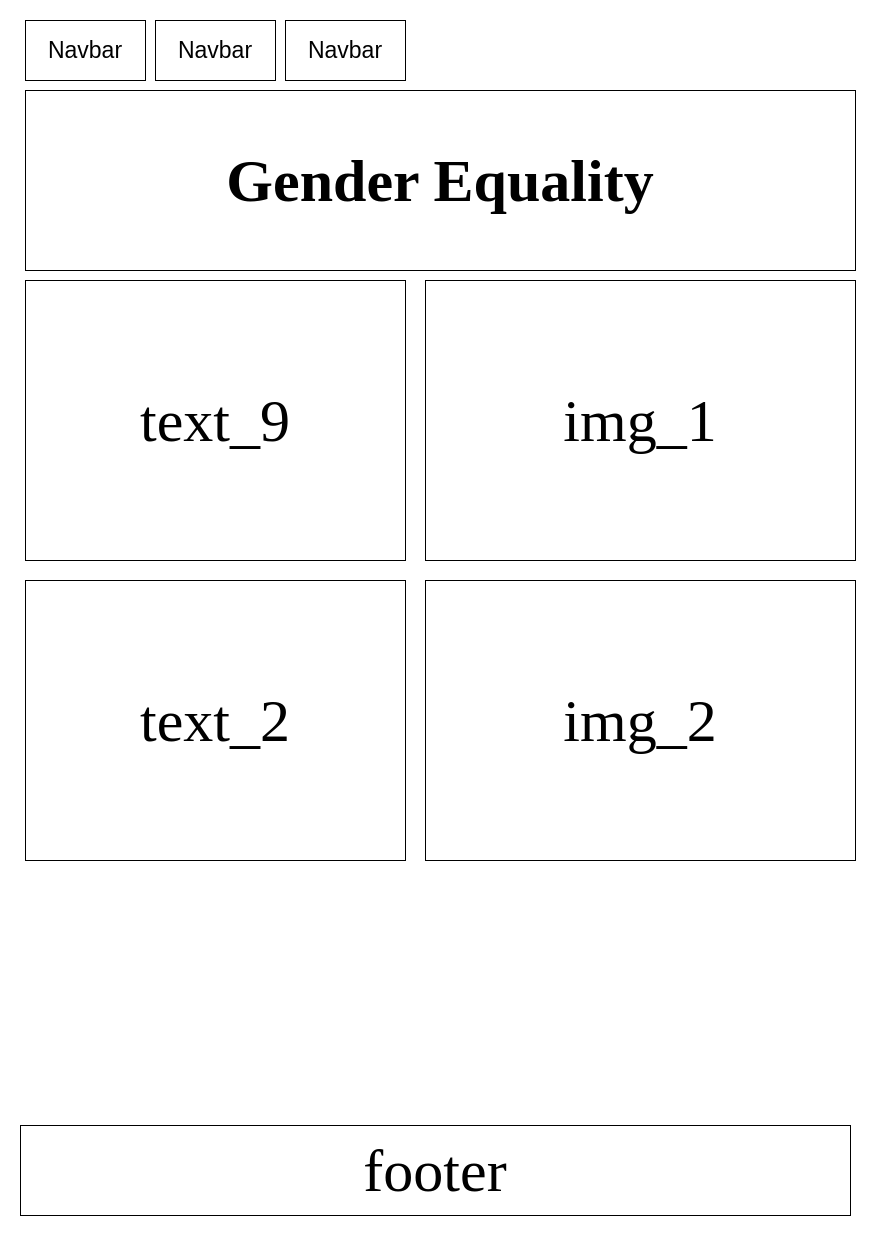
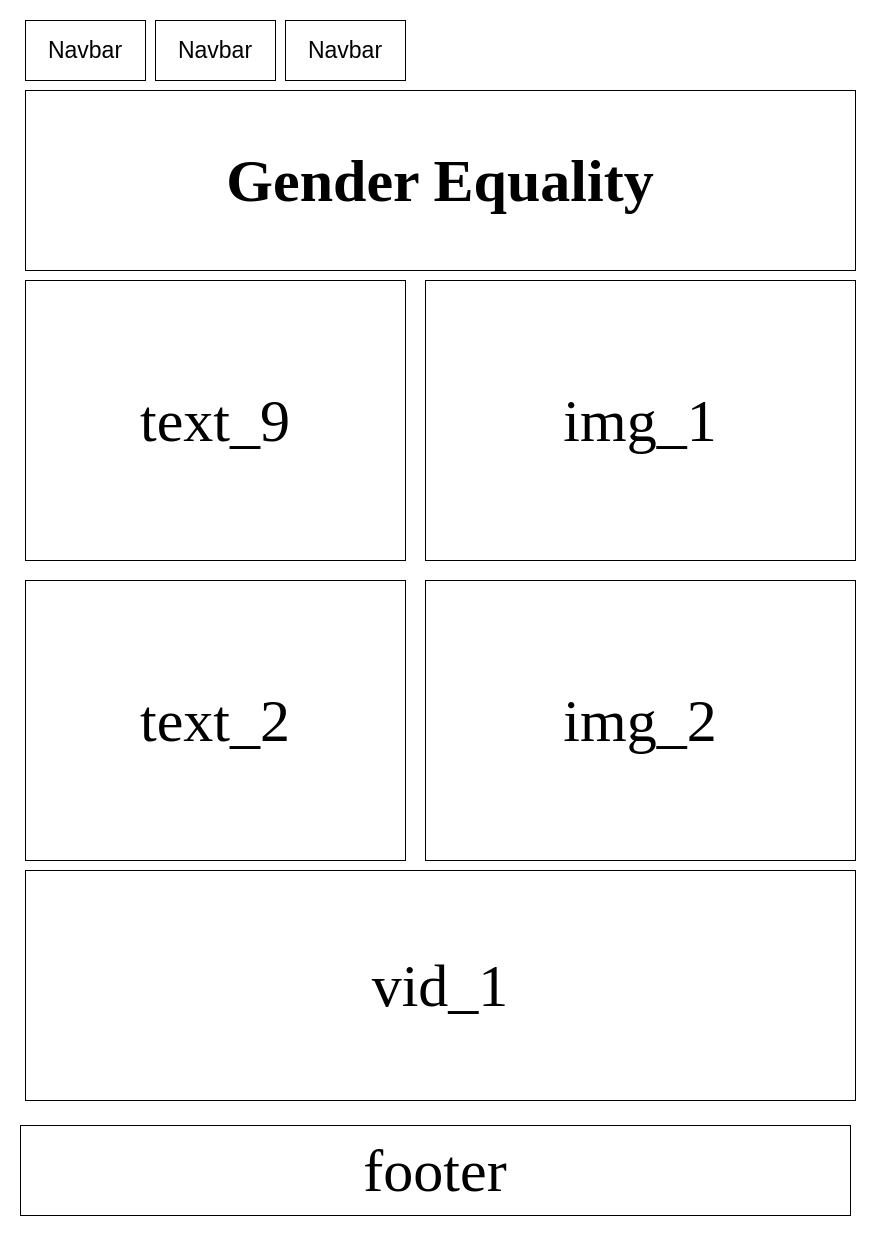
none -> (441, 986)
